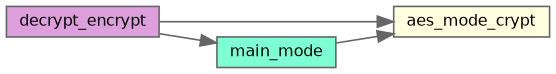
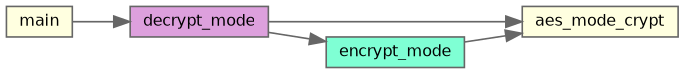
none -> (39, 22)
(83, 22) -> (199, 22)
(276, 52) -> (395, 52)
